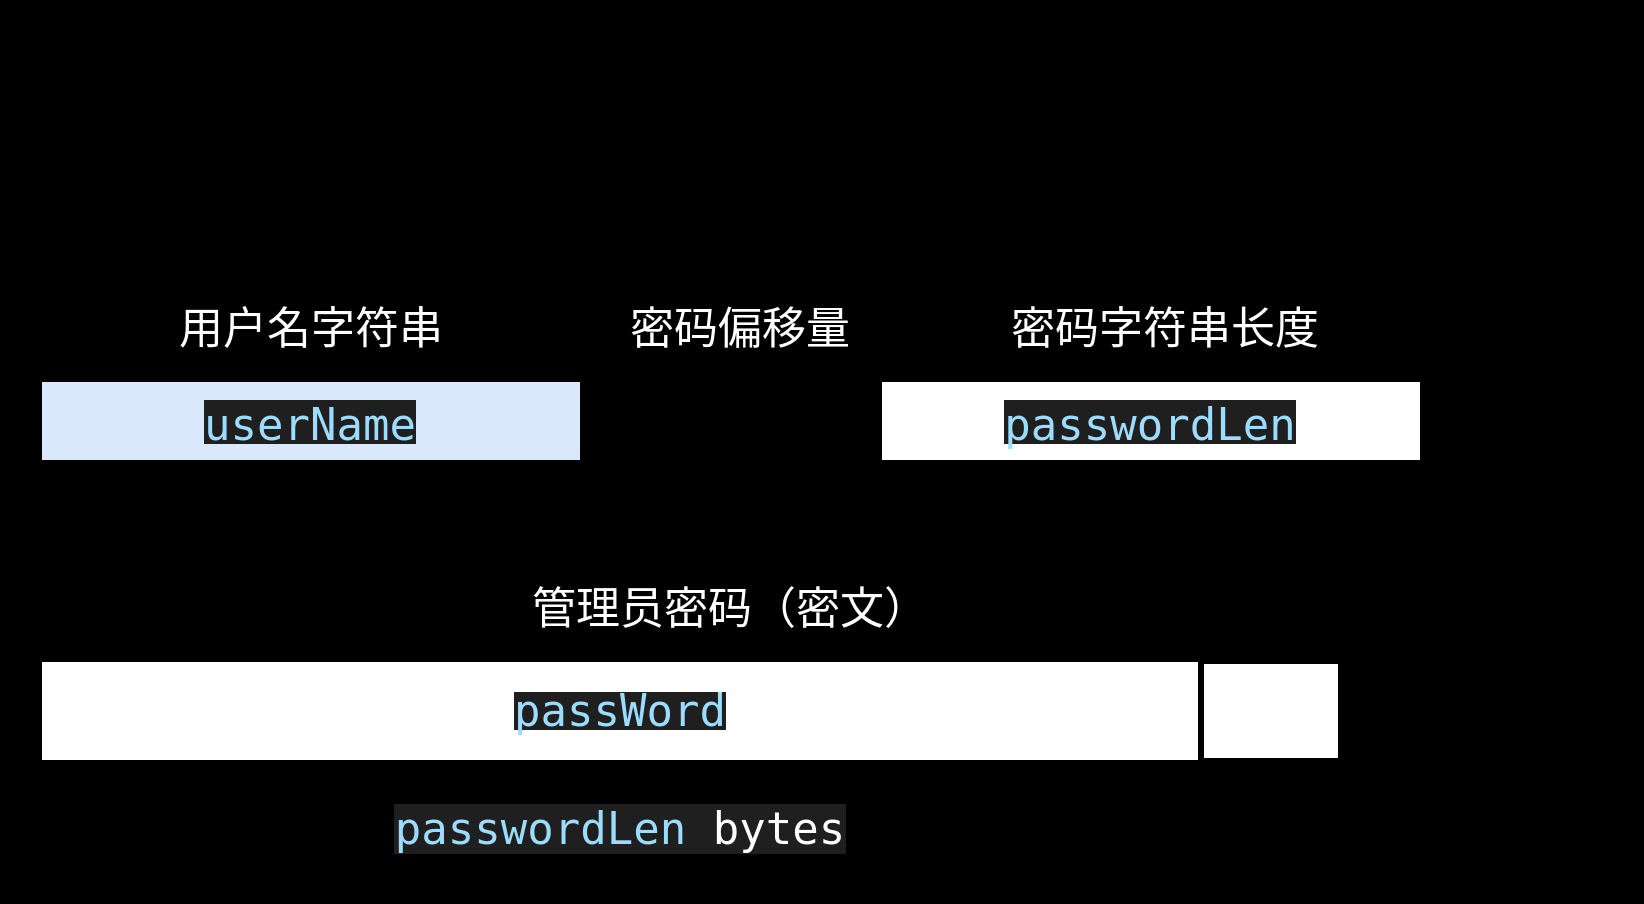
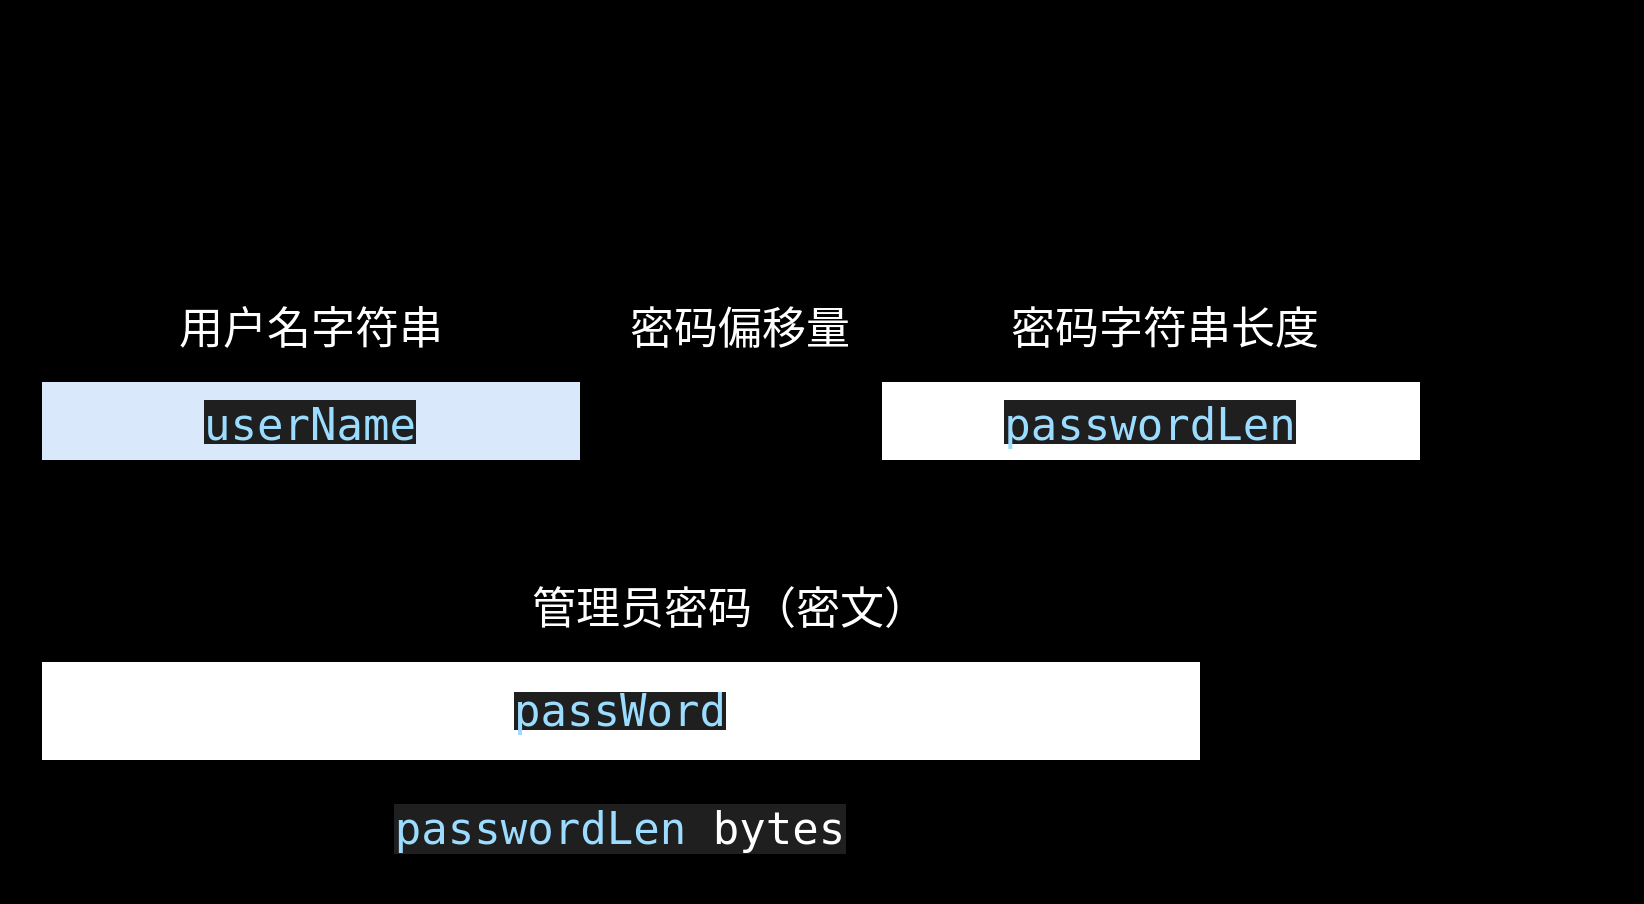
(1271, 711) -> none
